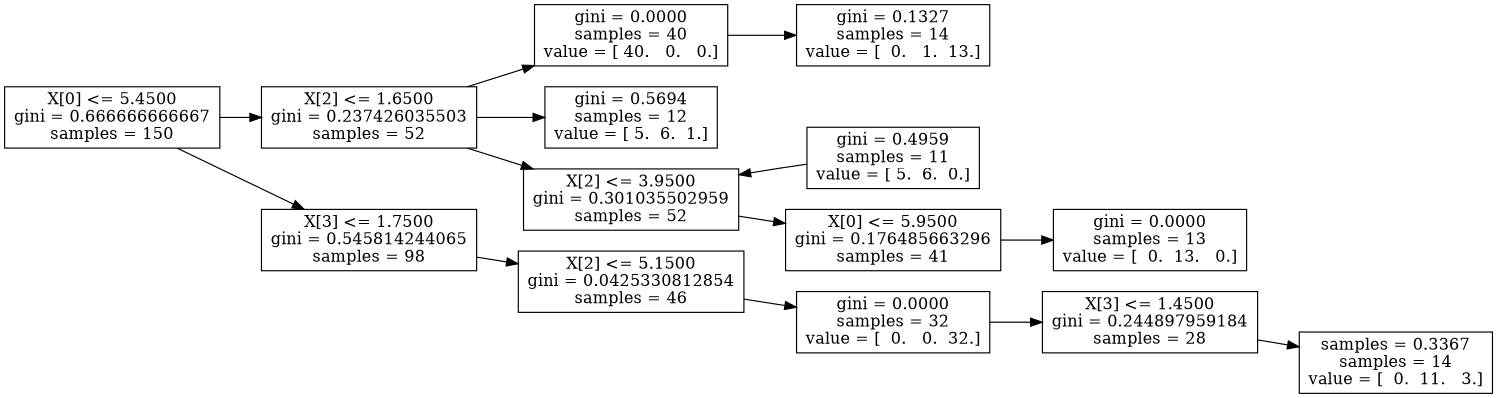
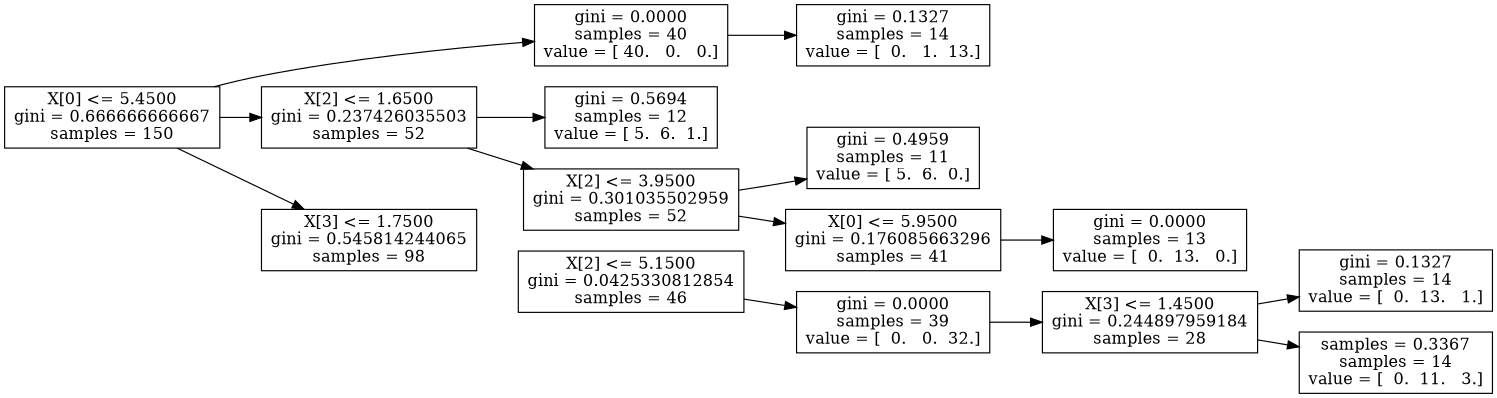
(495, 78) -> (367, 59)
(779, 168) -> (767, 186)
(893, 240) -> (893, 240)
(492, 260) -> none
none -> (1396, 281)
(893, 322) -> (893, 322)
